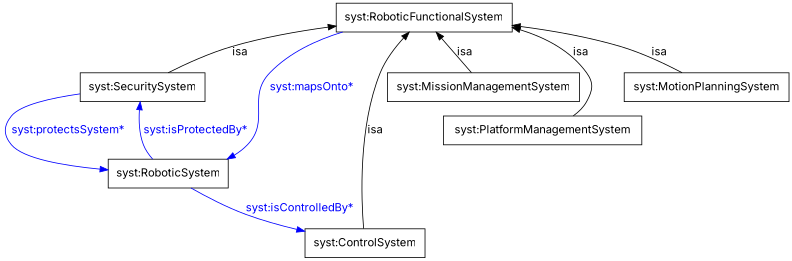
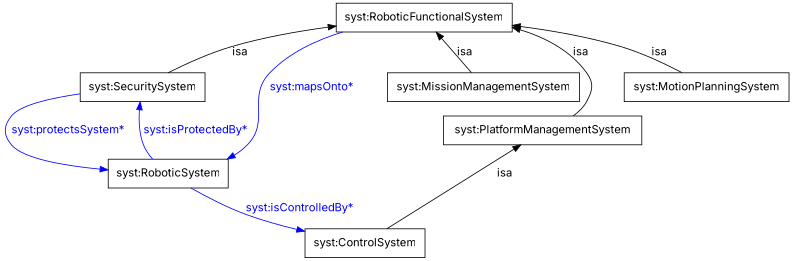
(366, 129) -> (450, 189)
